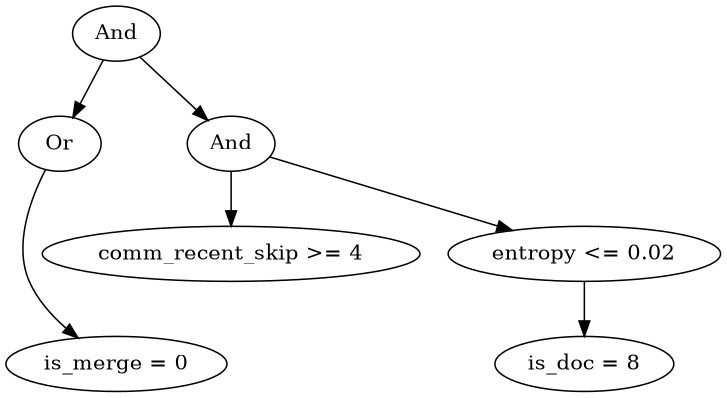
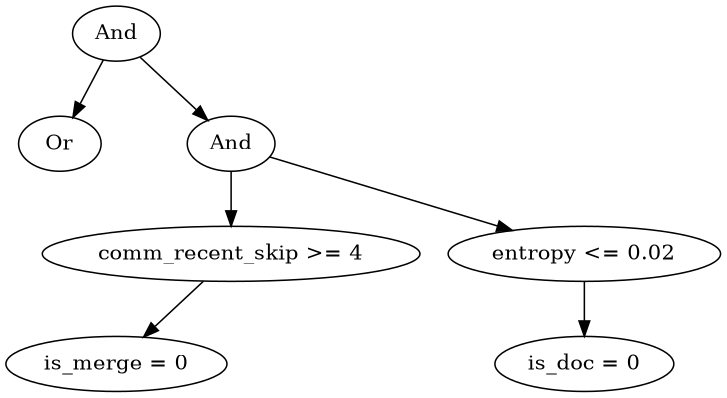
(23, 254) -> (179, 304)
(584, 364) -> (584, 364)
